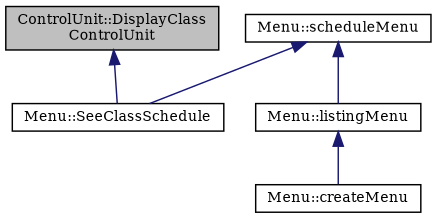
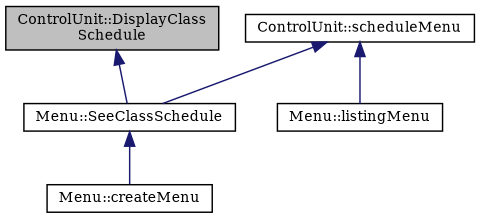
(112, 28) -> (112, 28)
(338, 28) -> (360, 28)
(338, 165) -> (130, 165)
